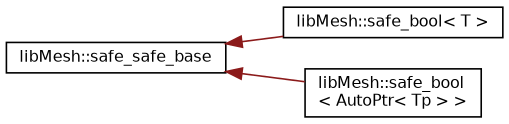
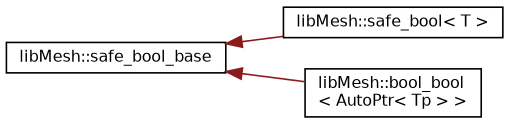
(116, 58) -> (116, 58)
(393, 93) -> (393, 93)
